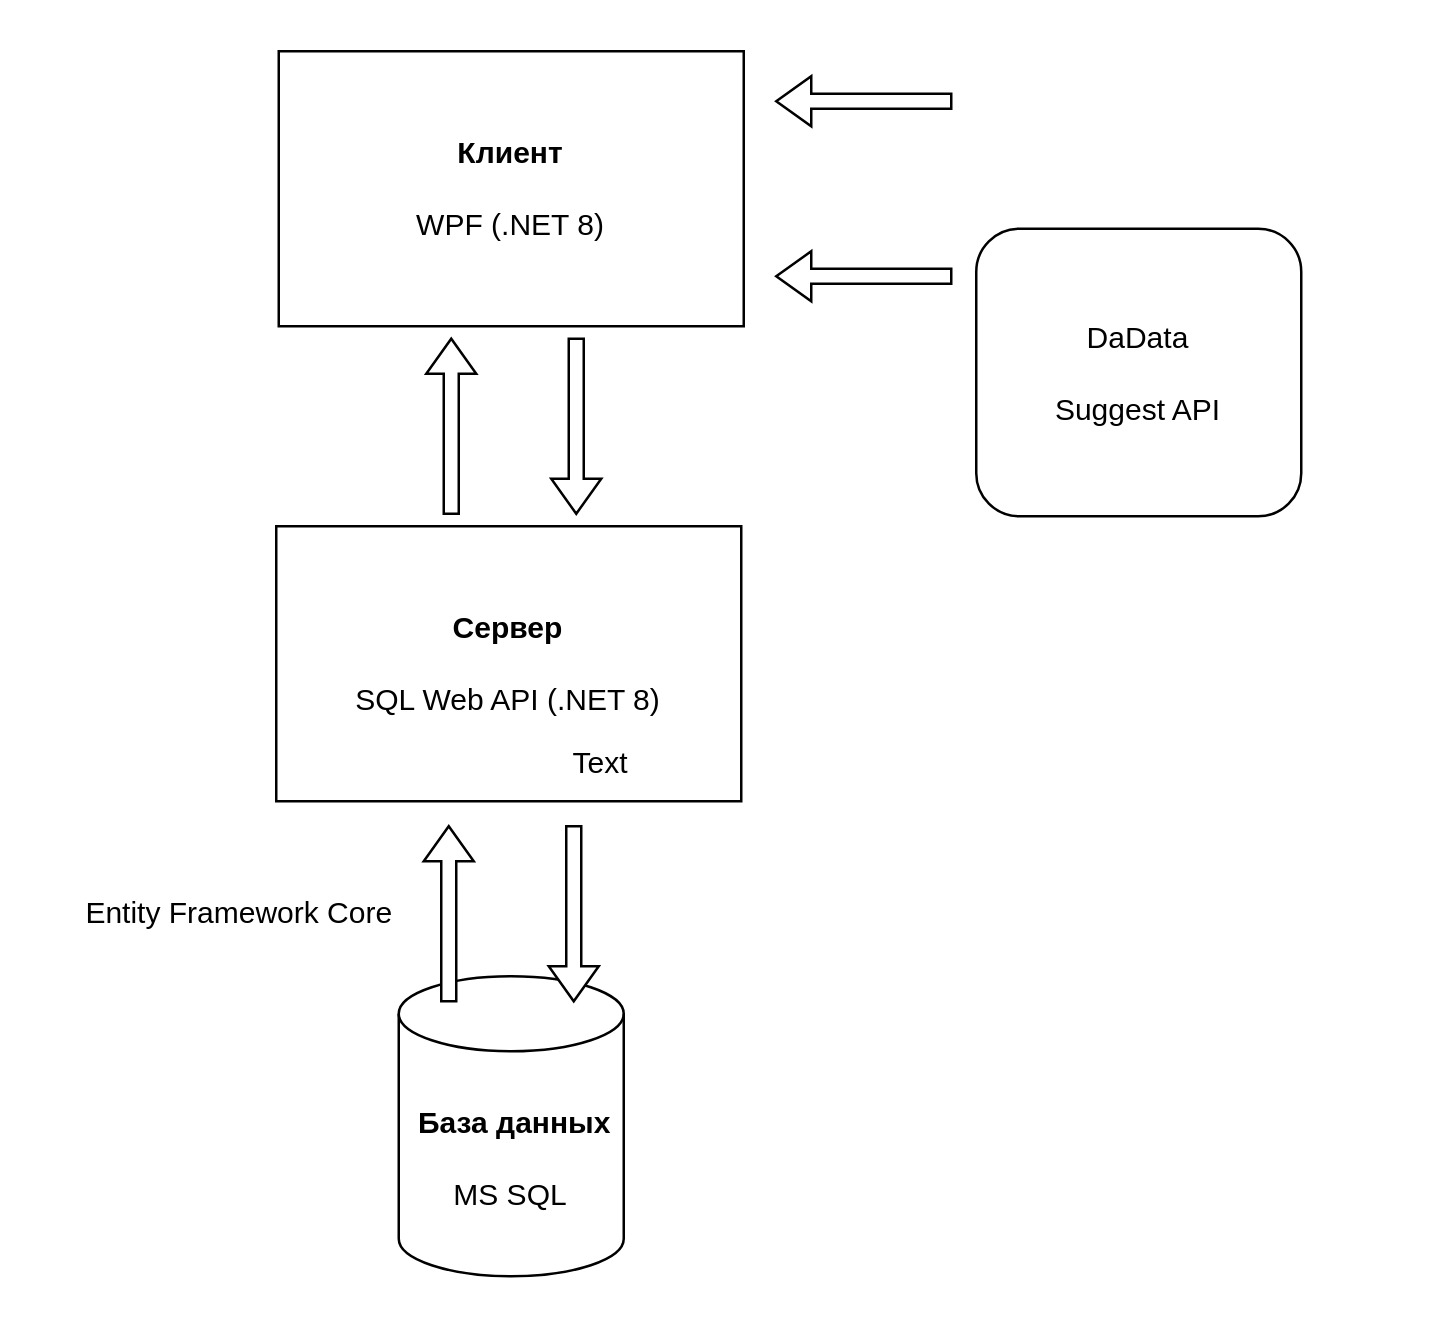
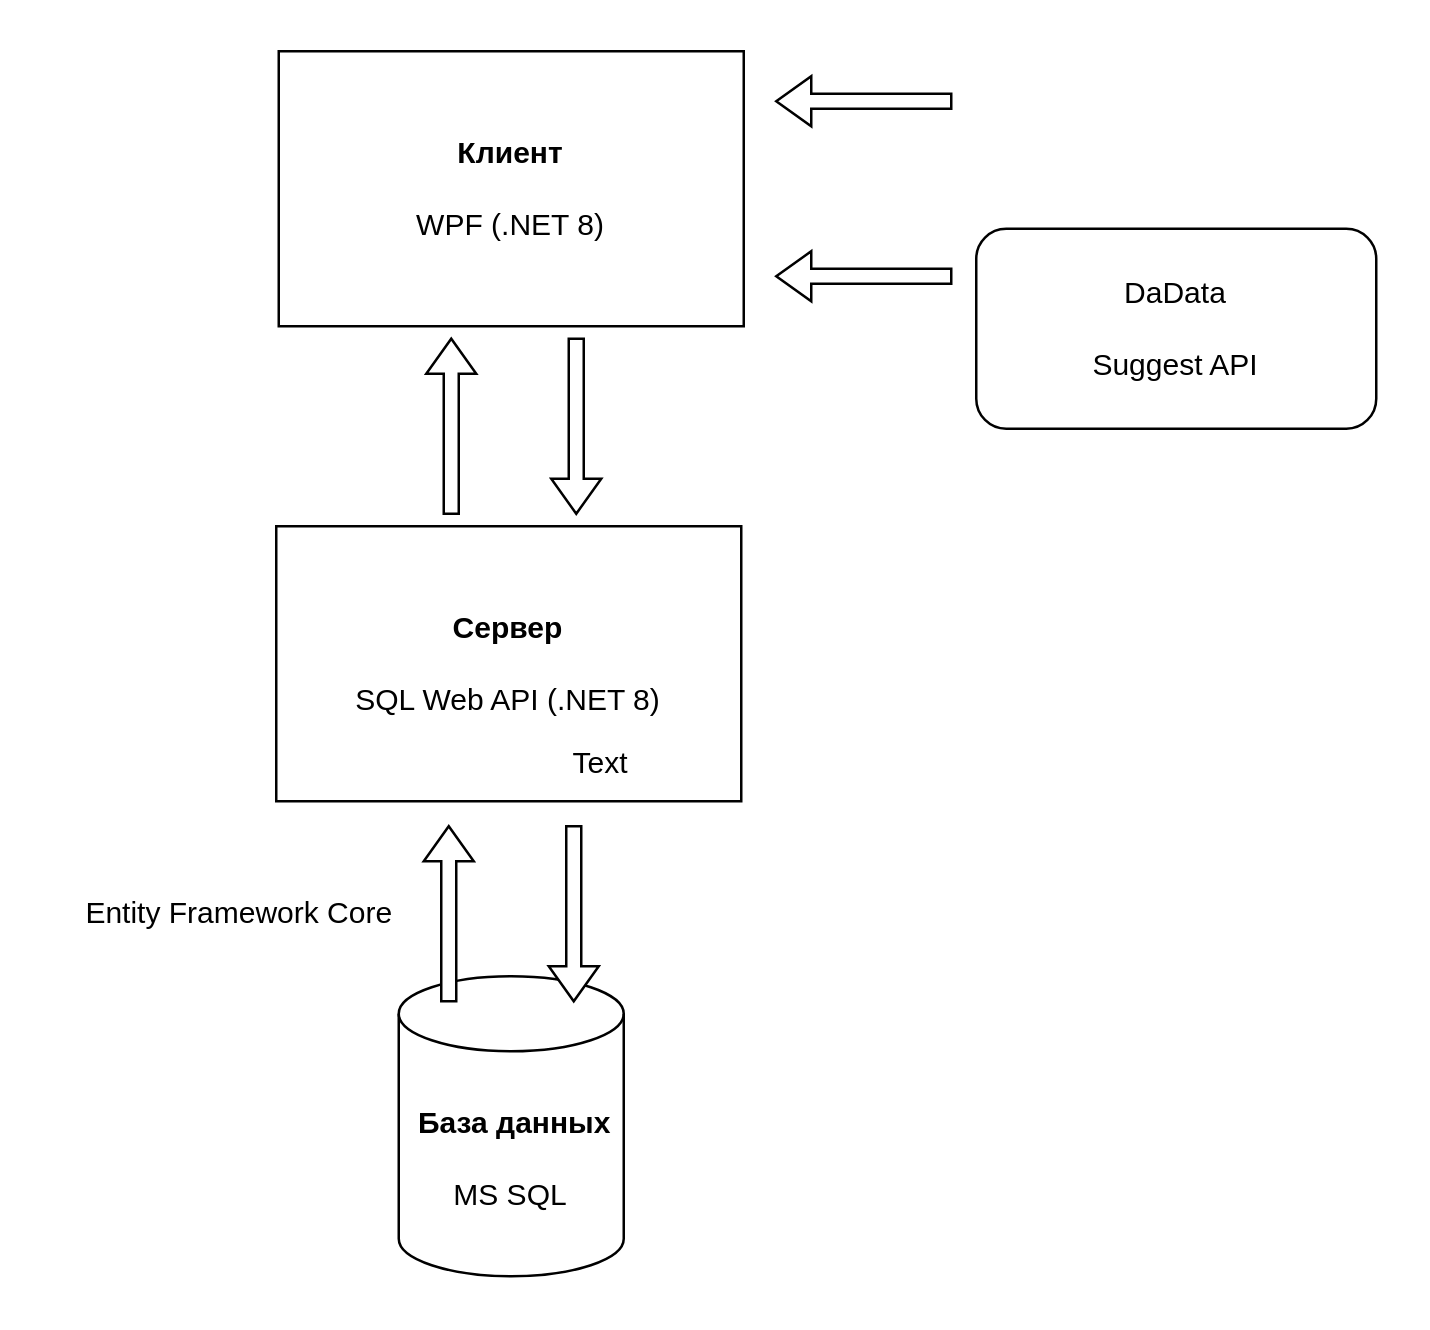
(1139, 373) -> (1176, 329)
